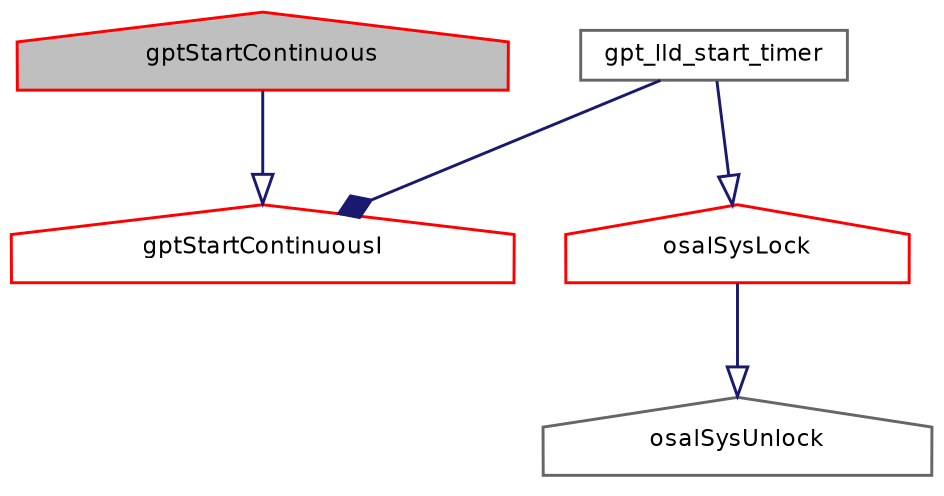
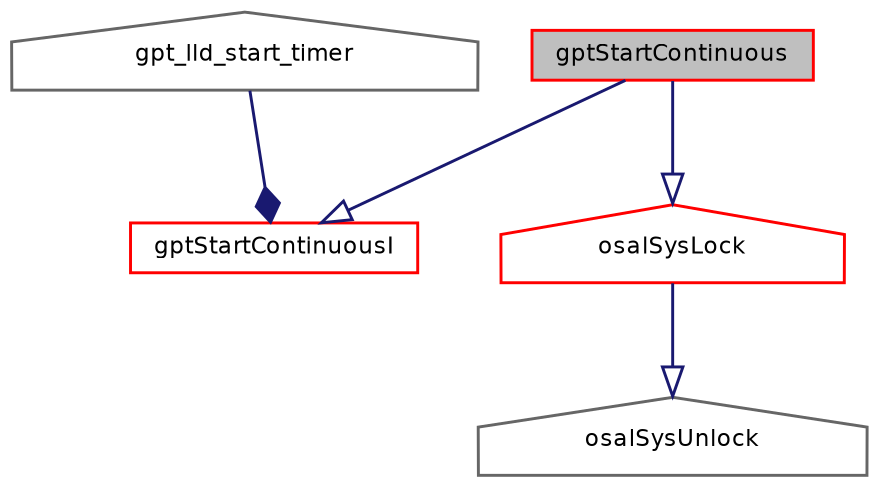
(263, 55) -> (673, 55)
(714, 55) -> (245, 55)
(723, 128) -> (673, 127)
(263, 248) -> (274, 248)
